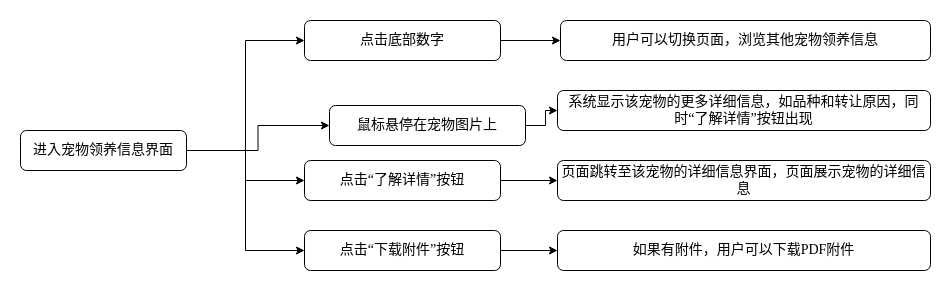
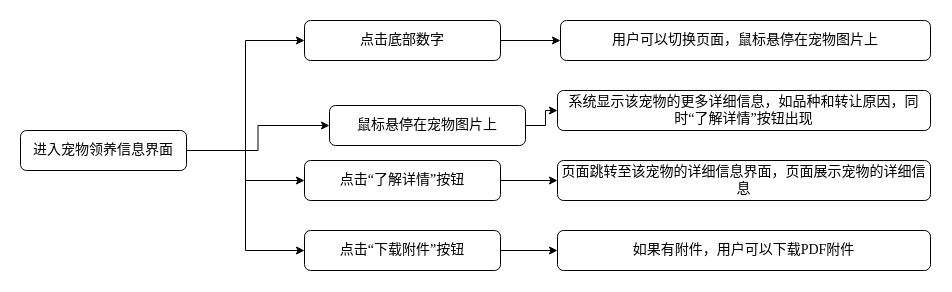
(746, 41) -> (746, 41)
